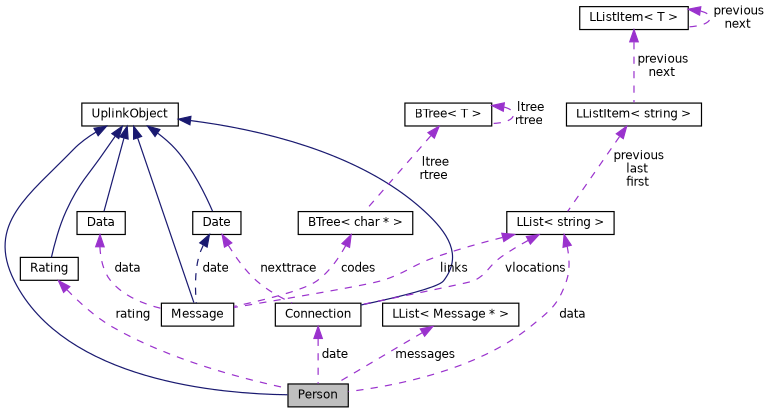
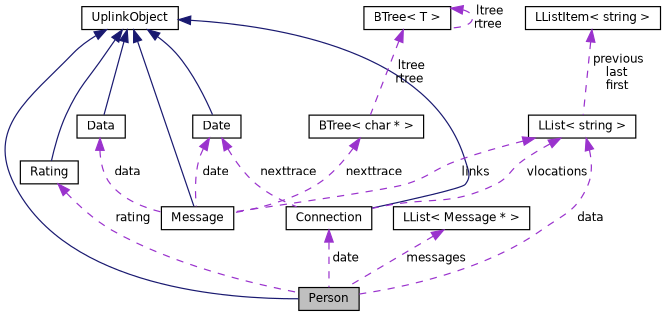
(634, 18) -> none
(357, 269) -> (372, 172)
(196, 274) -> (196, 177)
